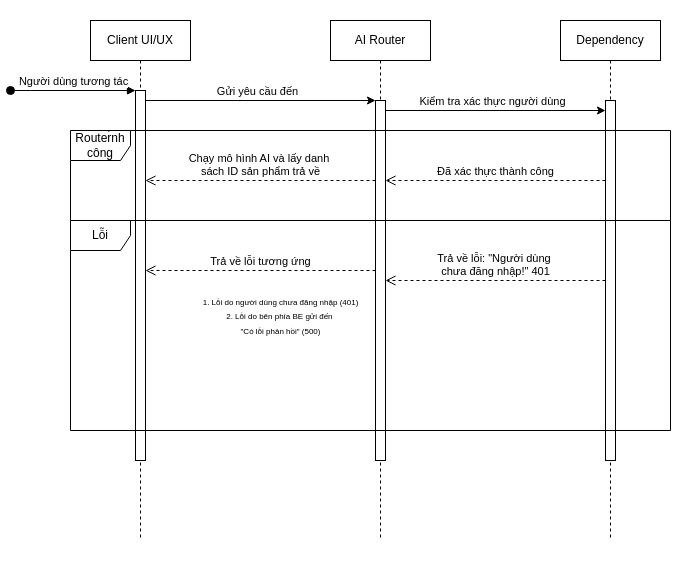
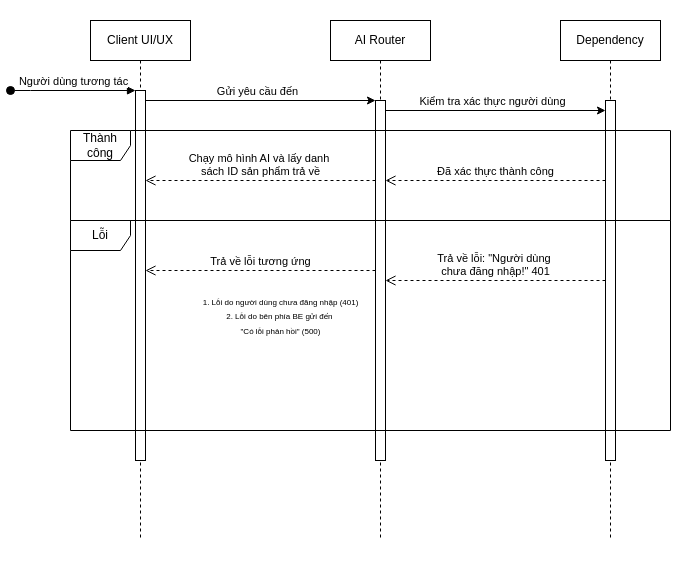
(101, 146) -> (101, 146)
